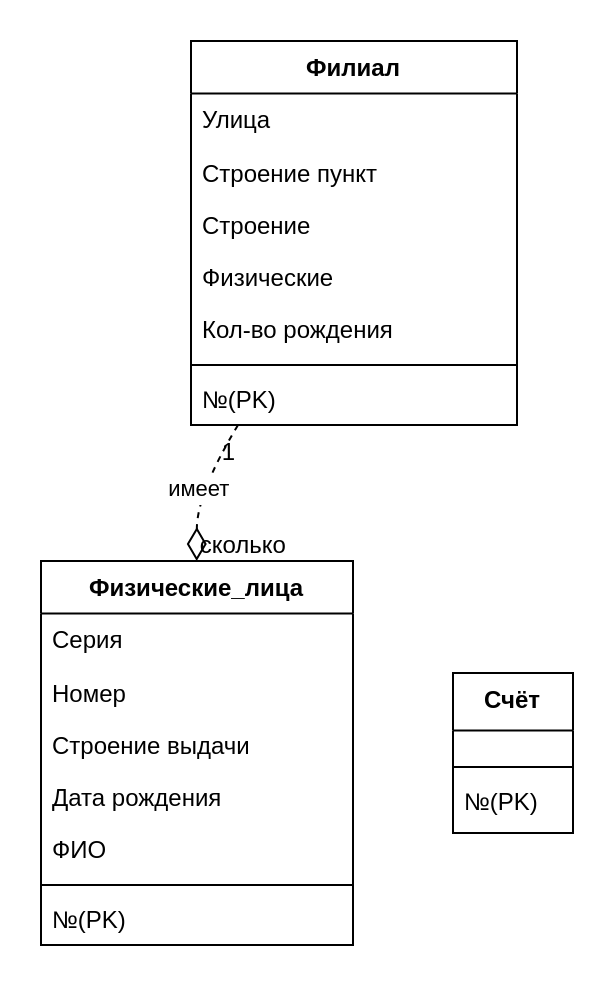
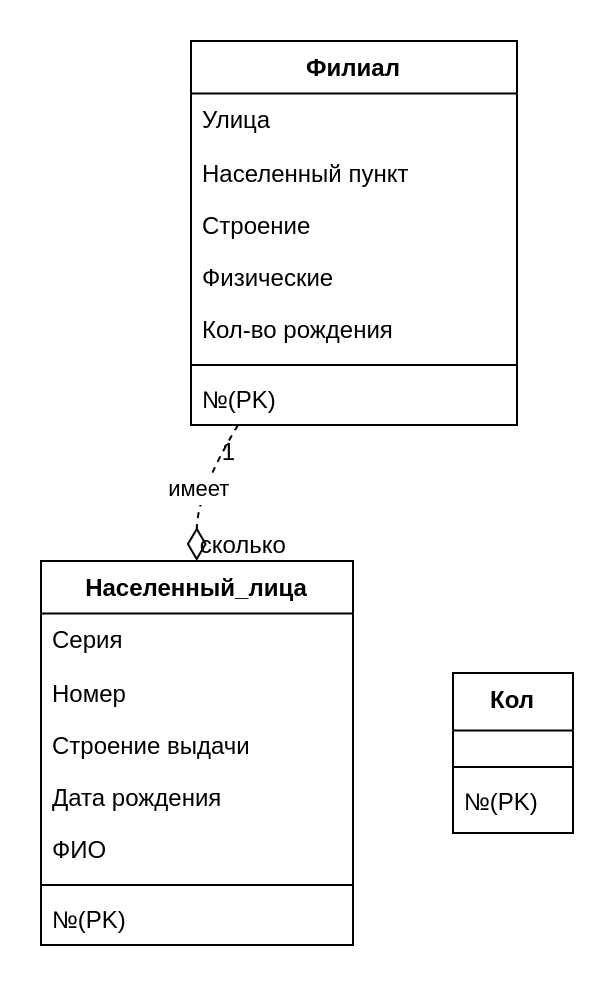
(293, 174) -> (306, 174)
(196, 588) -> (196, 588)
(512, 700) -> (512, 700)
